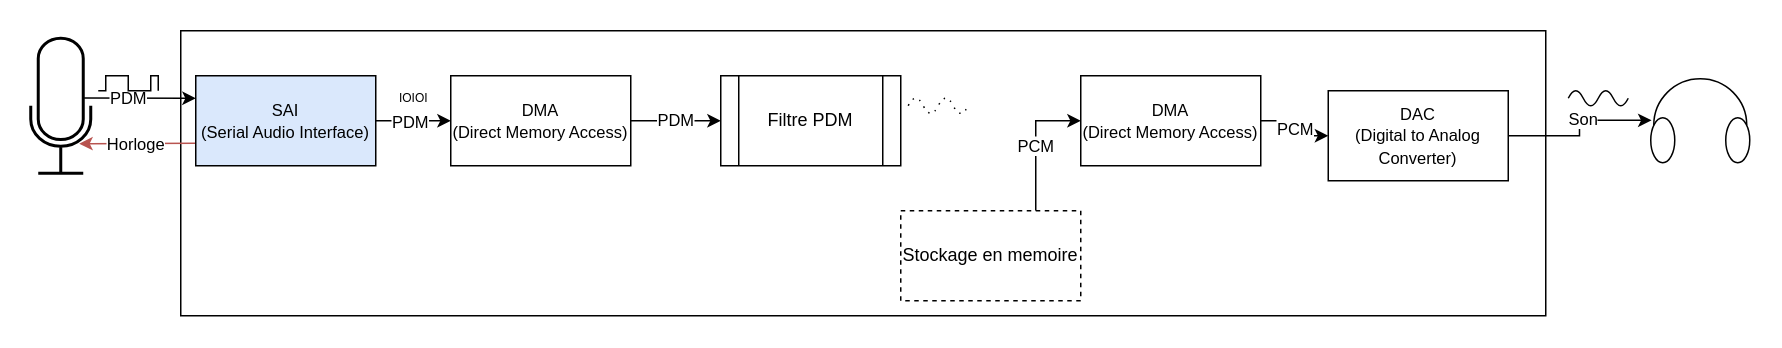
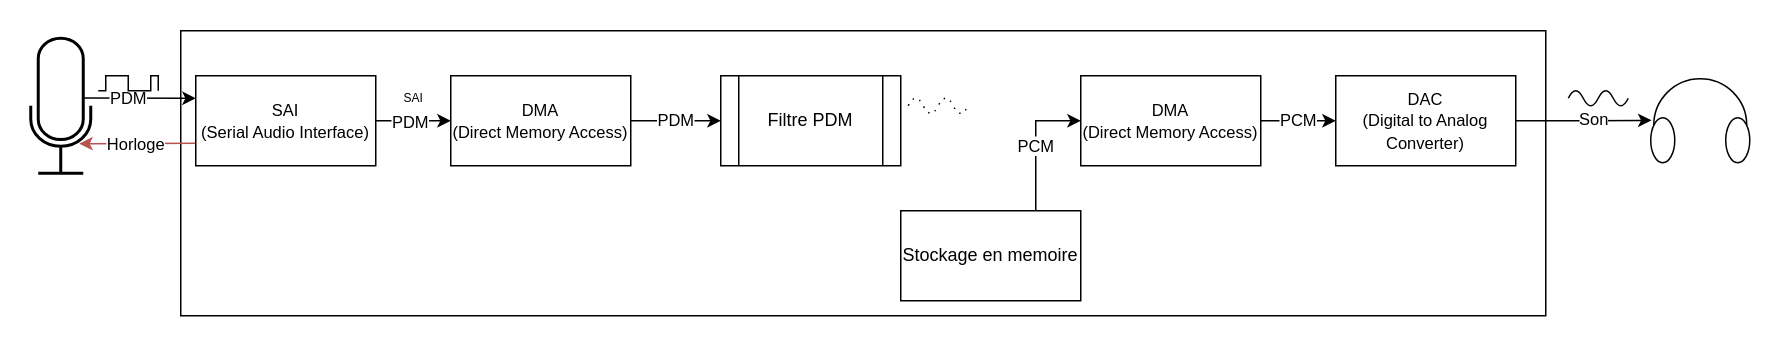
(414, 98) -> (414, 98)
(286, 121) -> (286, 121)
(1418, 136) -> (1426, 121)
(991, 256) -> (991, 256)
